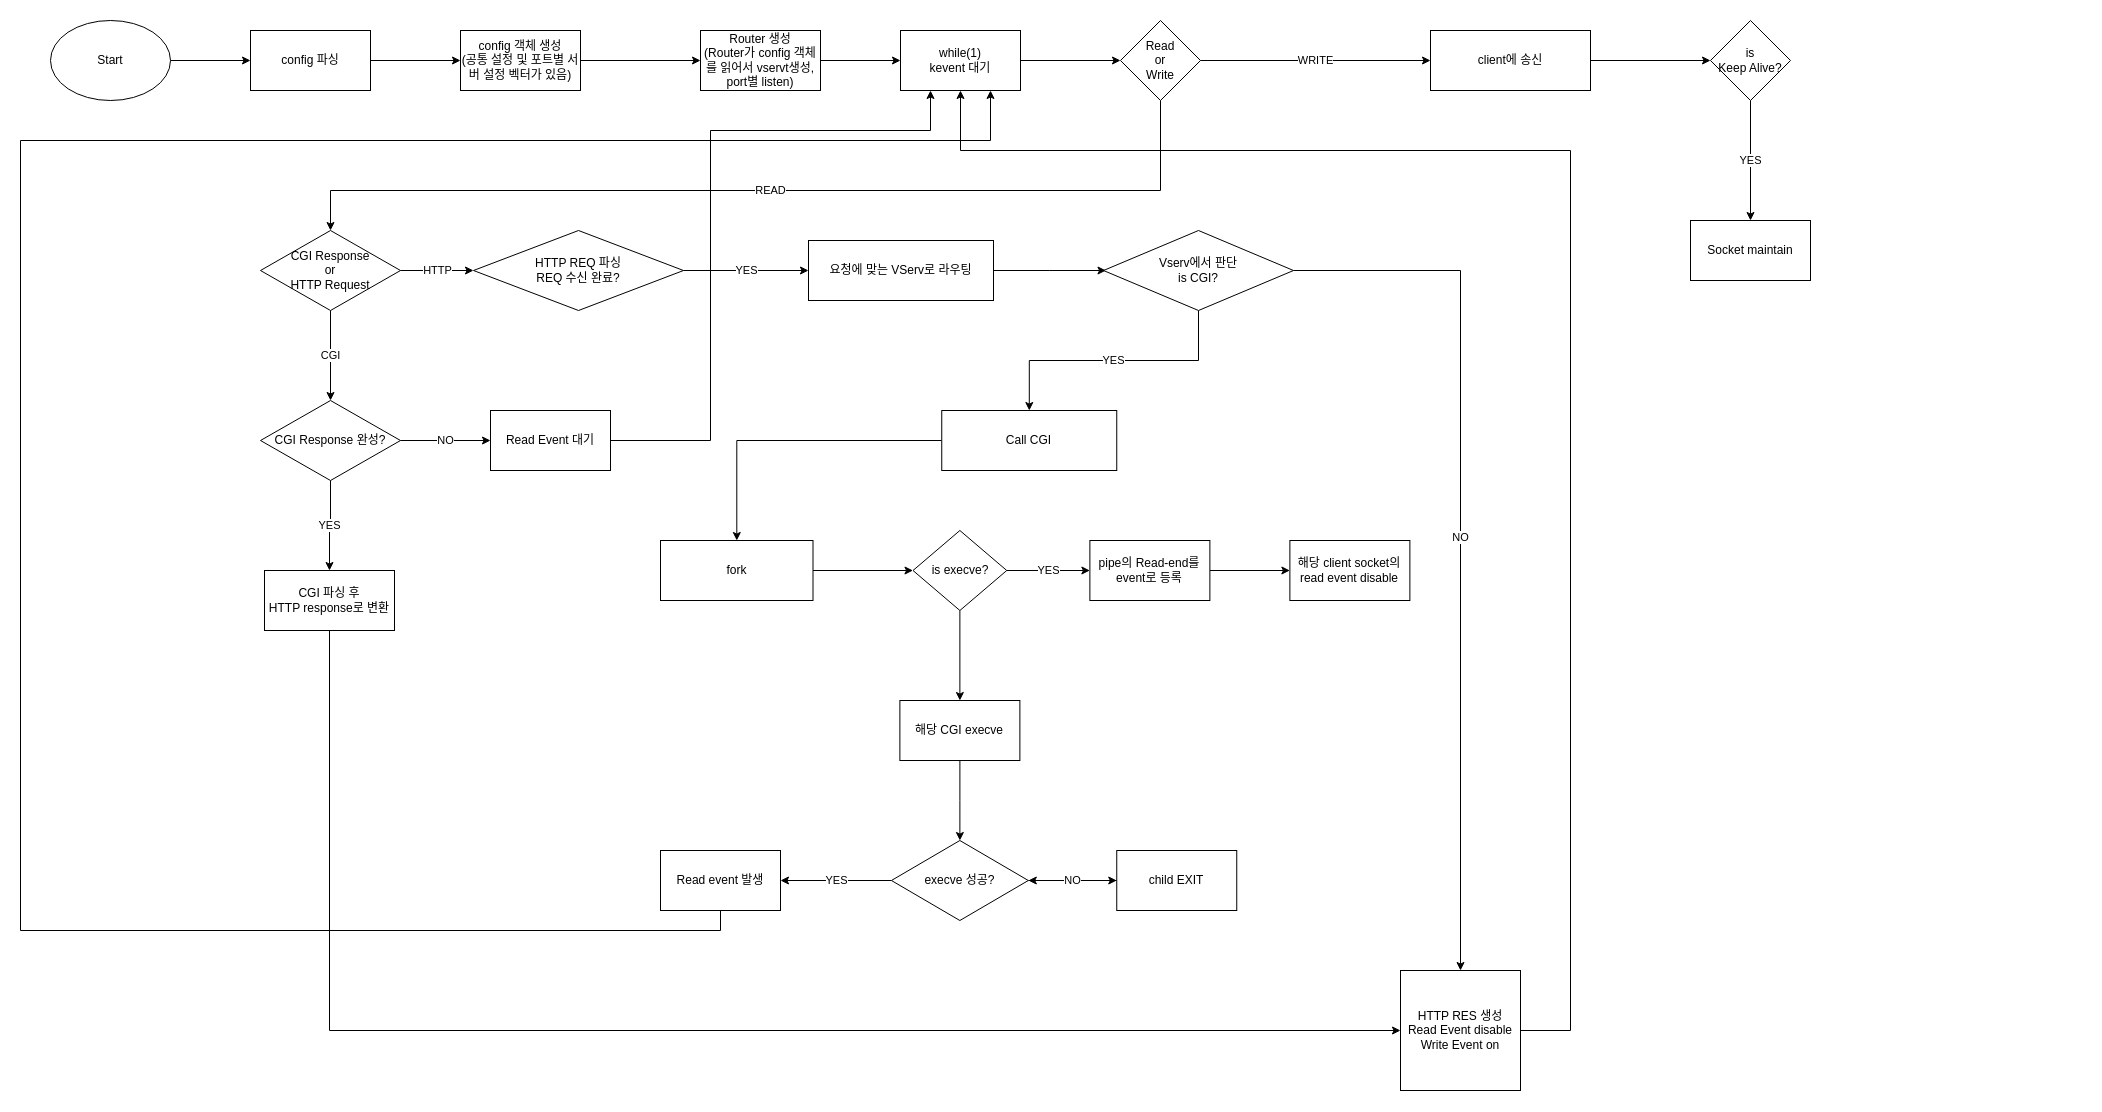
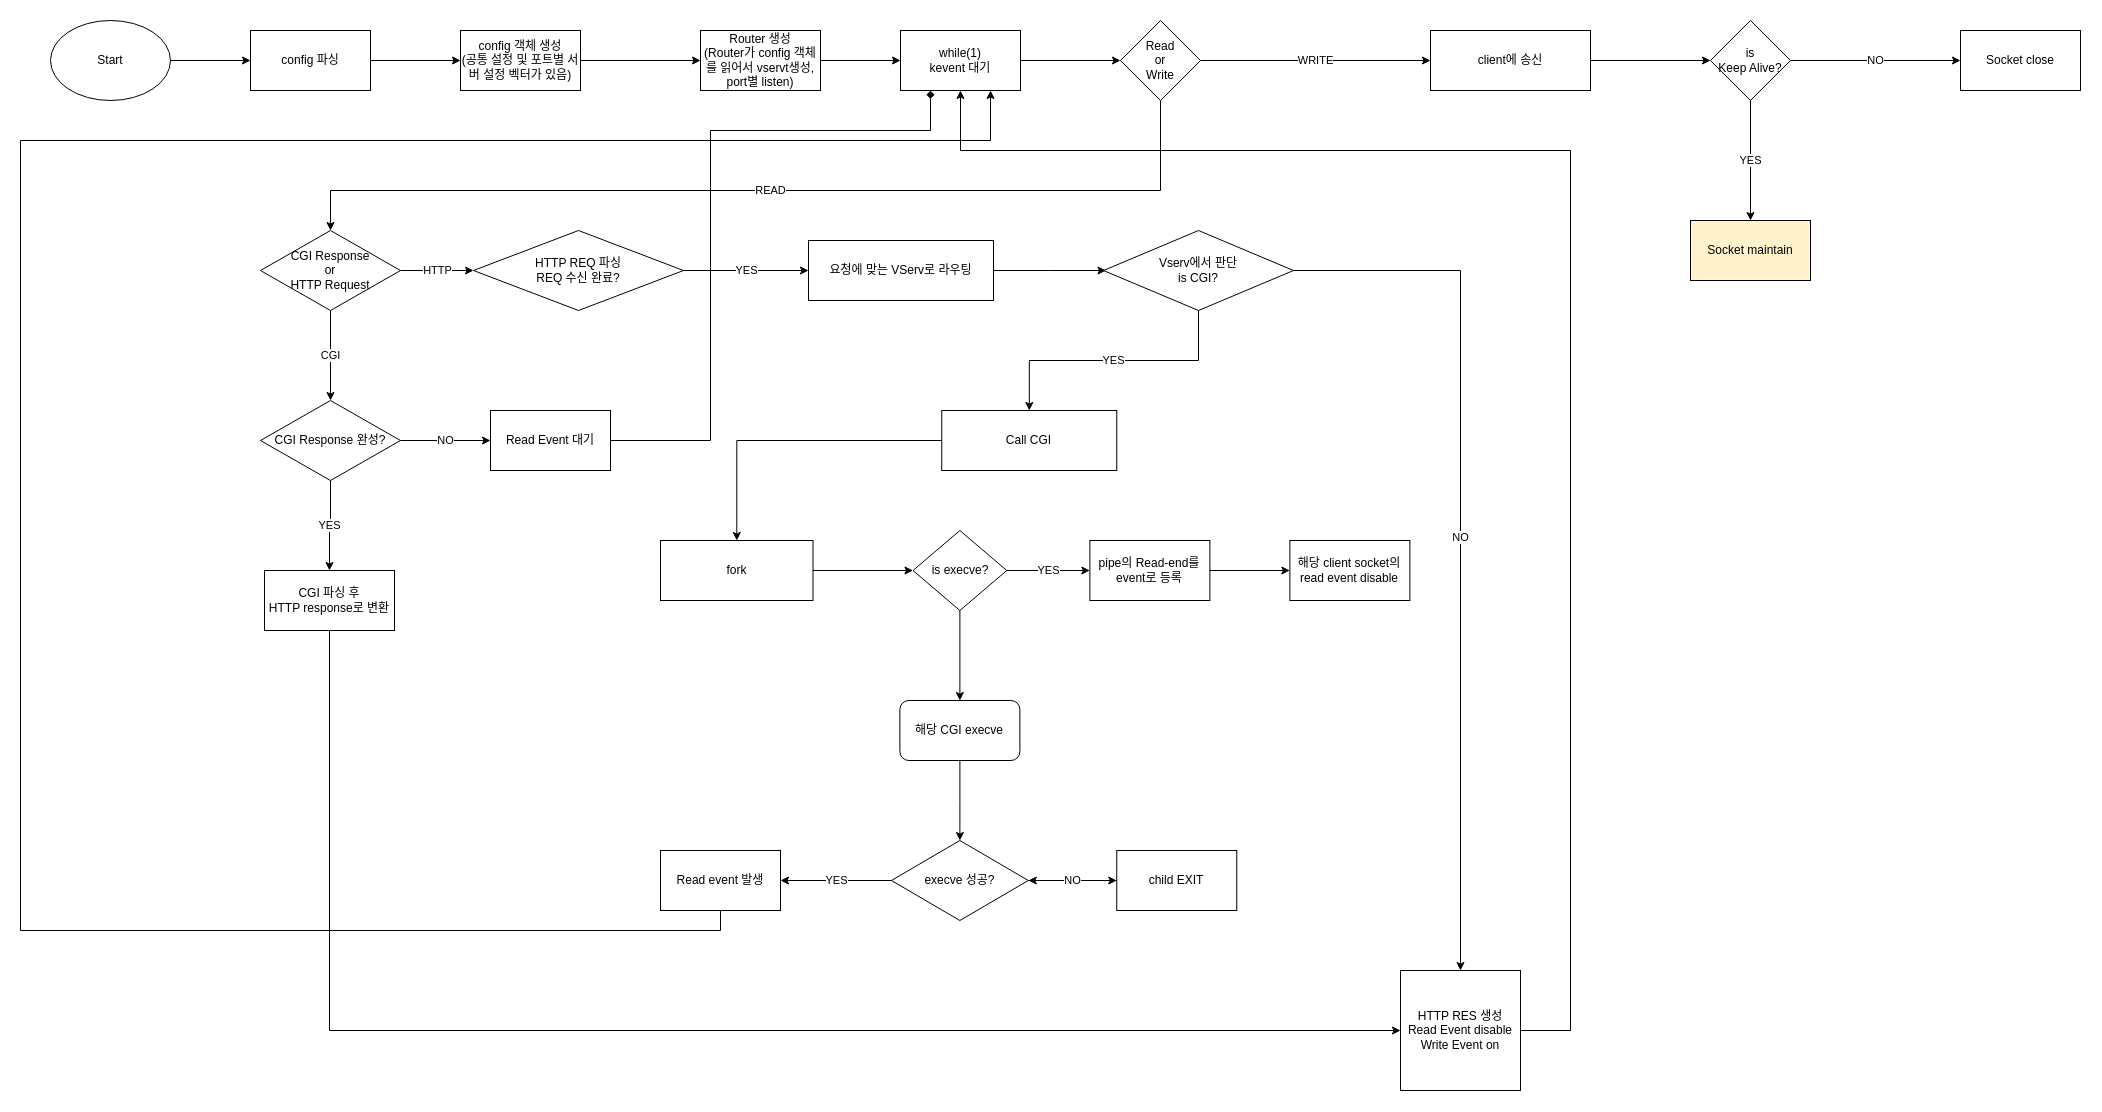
none -> (1872, 61)
none -> (2021, 61)
(931, 98) -> (931, 99)
(1751, 251) -> (1751, 251)
(960, 731) -> (960, 731)
